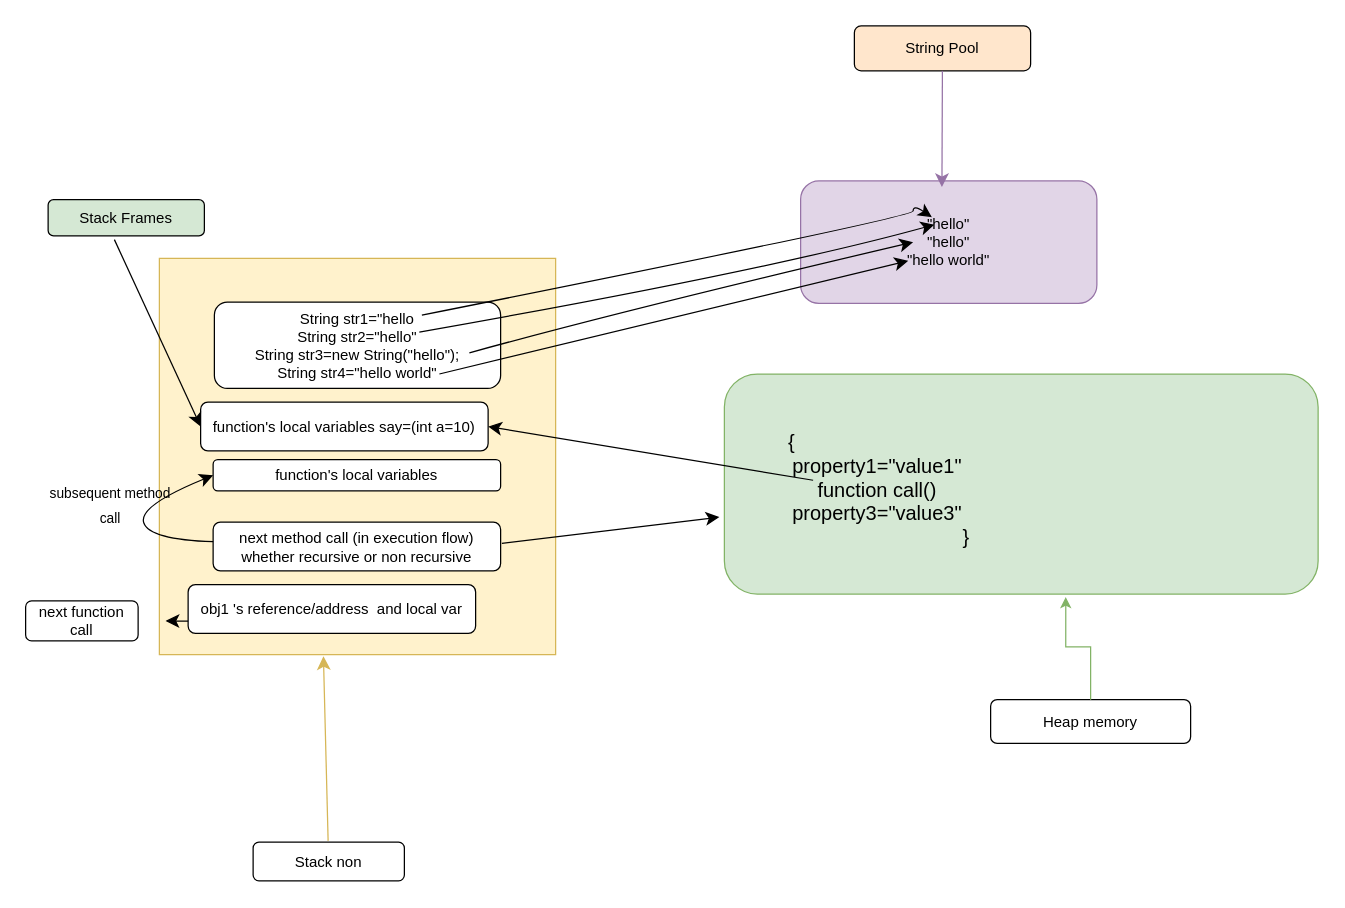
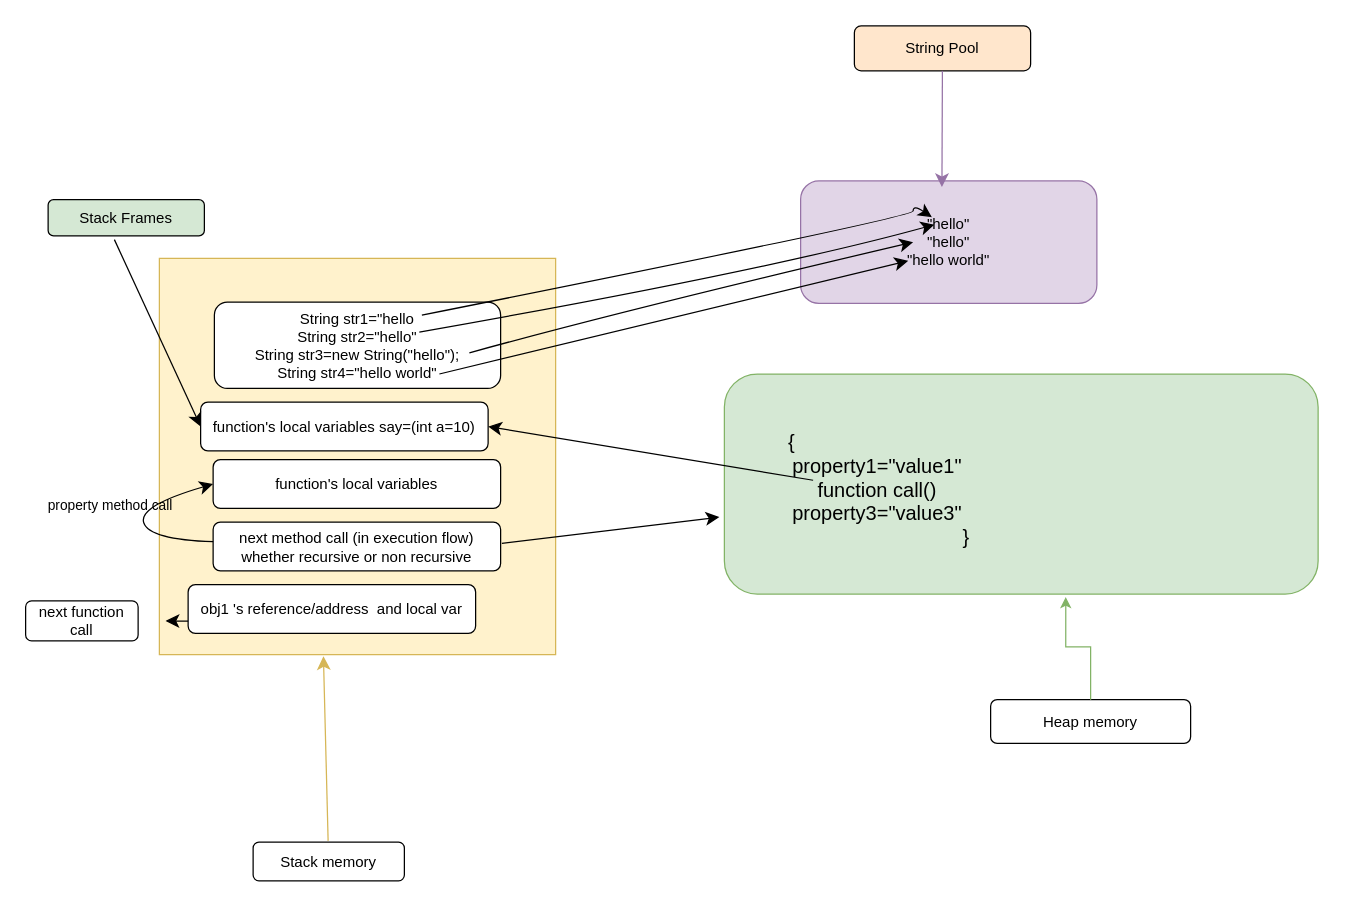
(357, 475) -> (357, 484)
(111, 503) -> (111, 503)
(329, 862) -> (329, 862)
